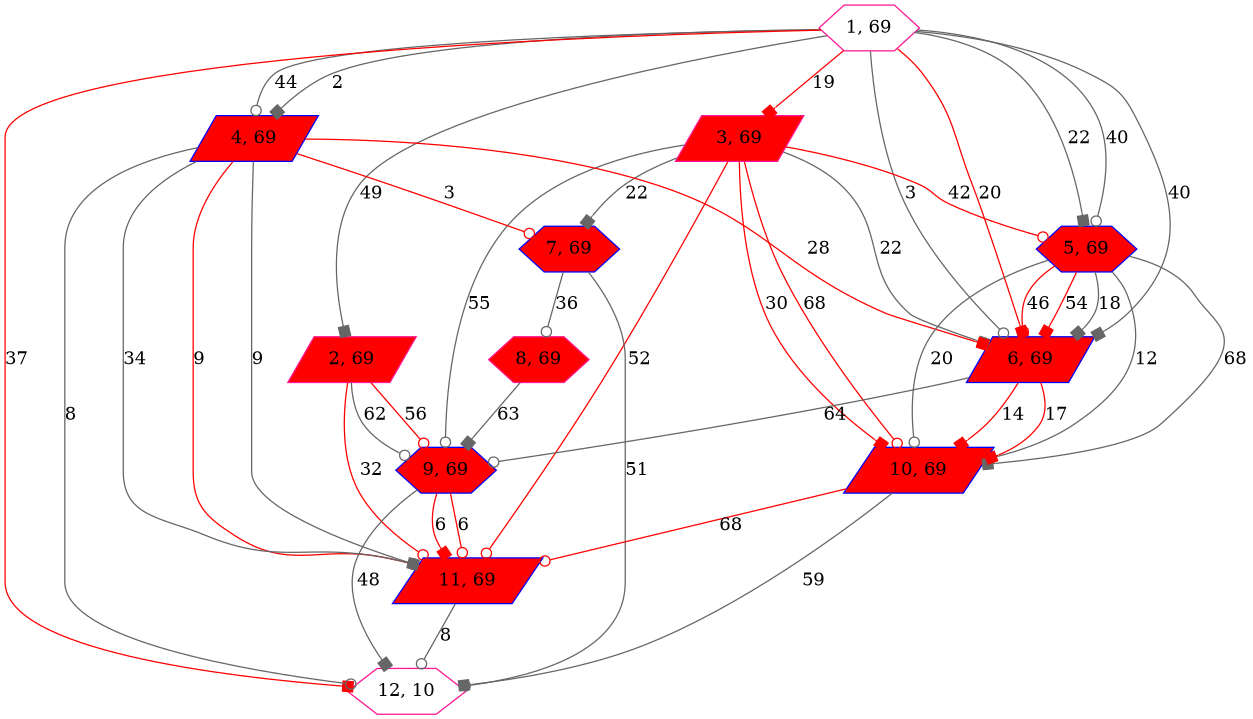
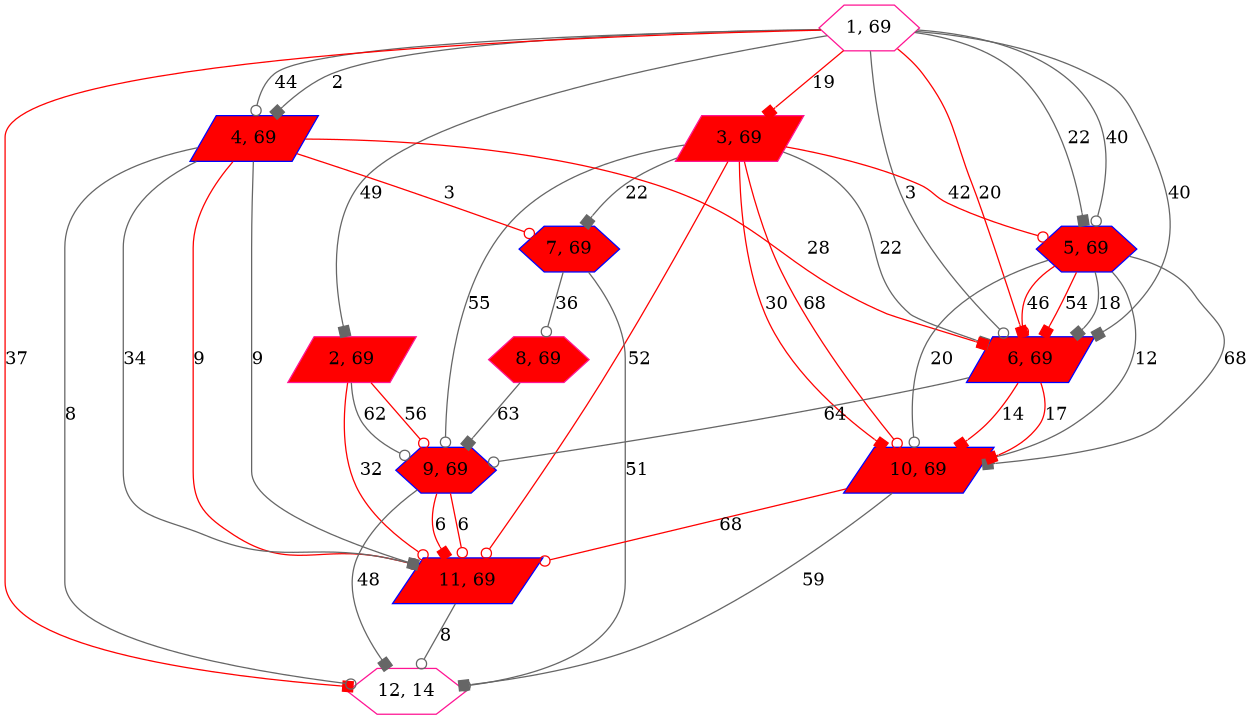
(407, 691) -> (407, 691)
